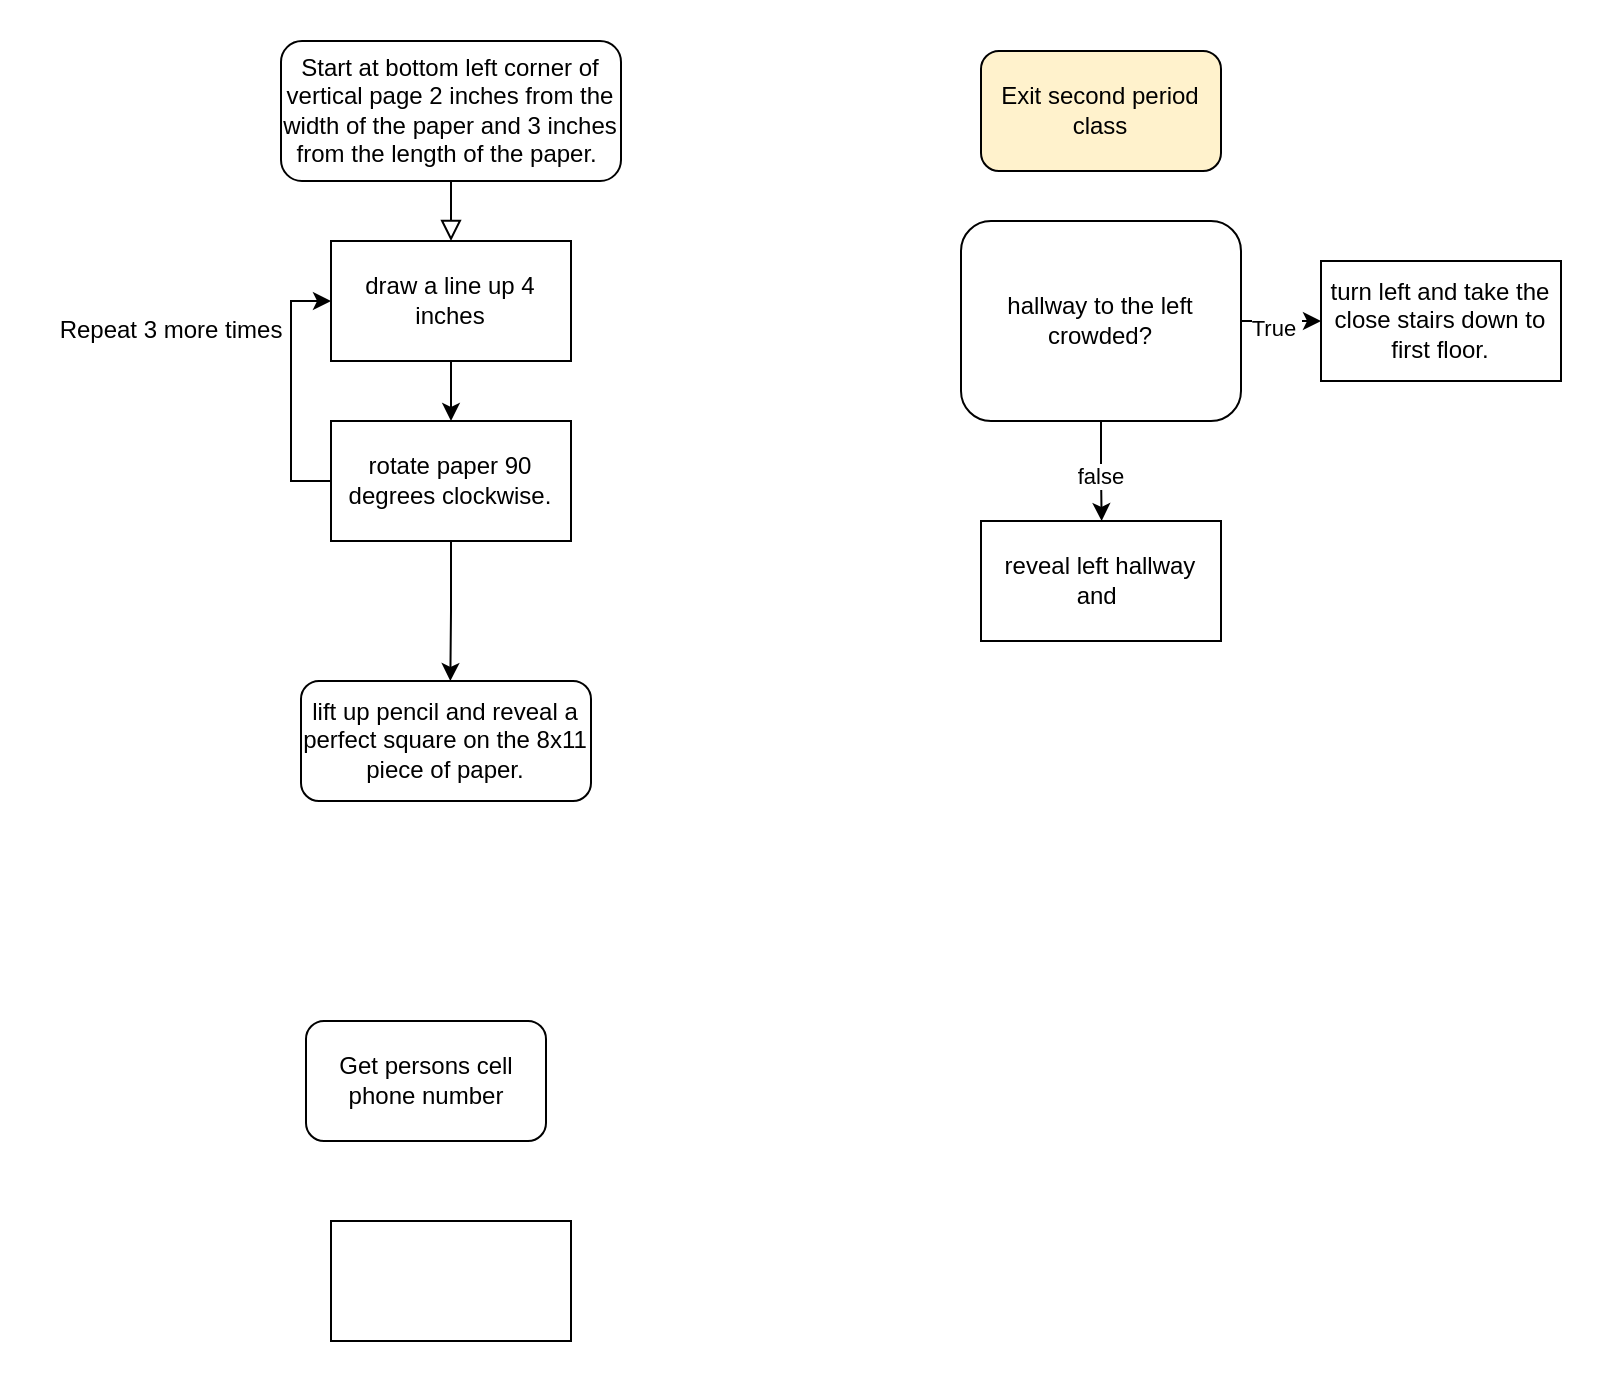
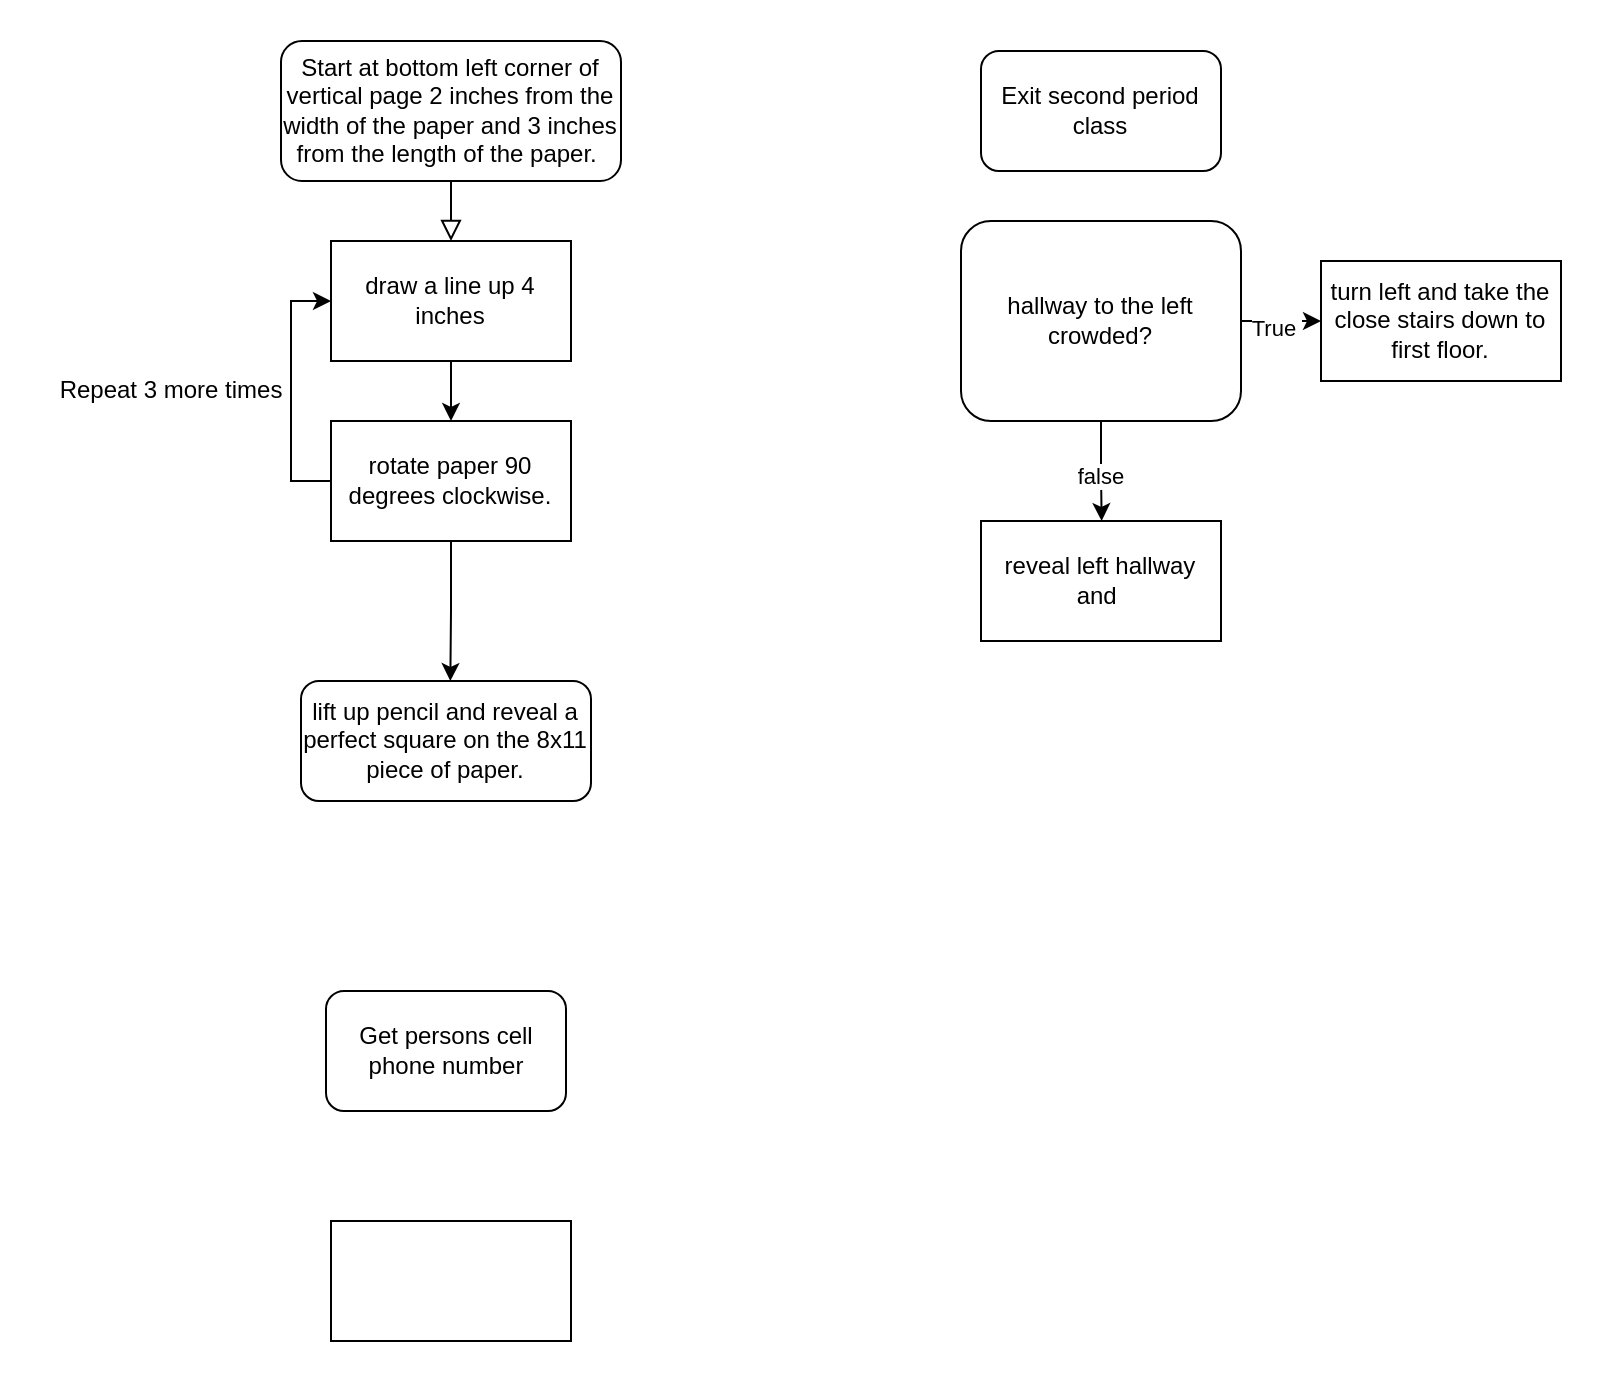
(1101, 111) -> (1101, 111)
(171, 331) -> (171, 391)
(426, 1081) -> (446, 1051)
